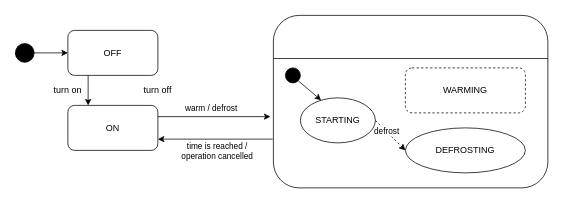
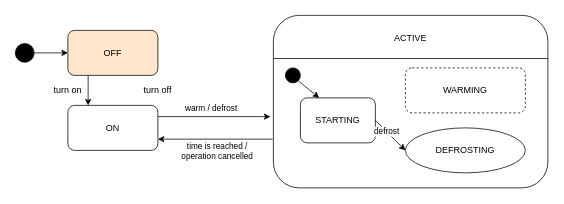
none -> (411, 38)
(113, 53) -> (113, 53)
(338, 120) -> (338, 120)
(396, 141) -> (396, 141)
